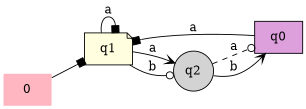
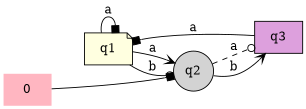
(279, 37) -> (279, 37)
(64, 71) -> (108, 85)
